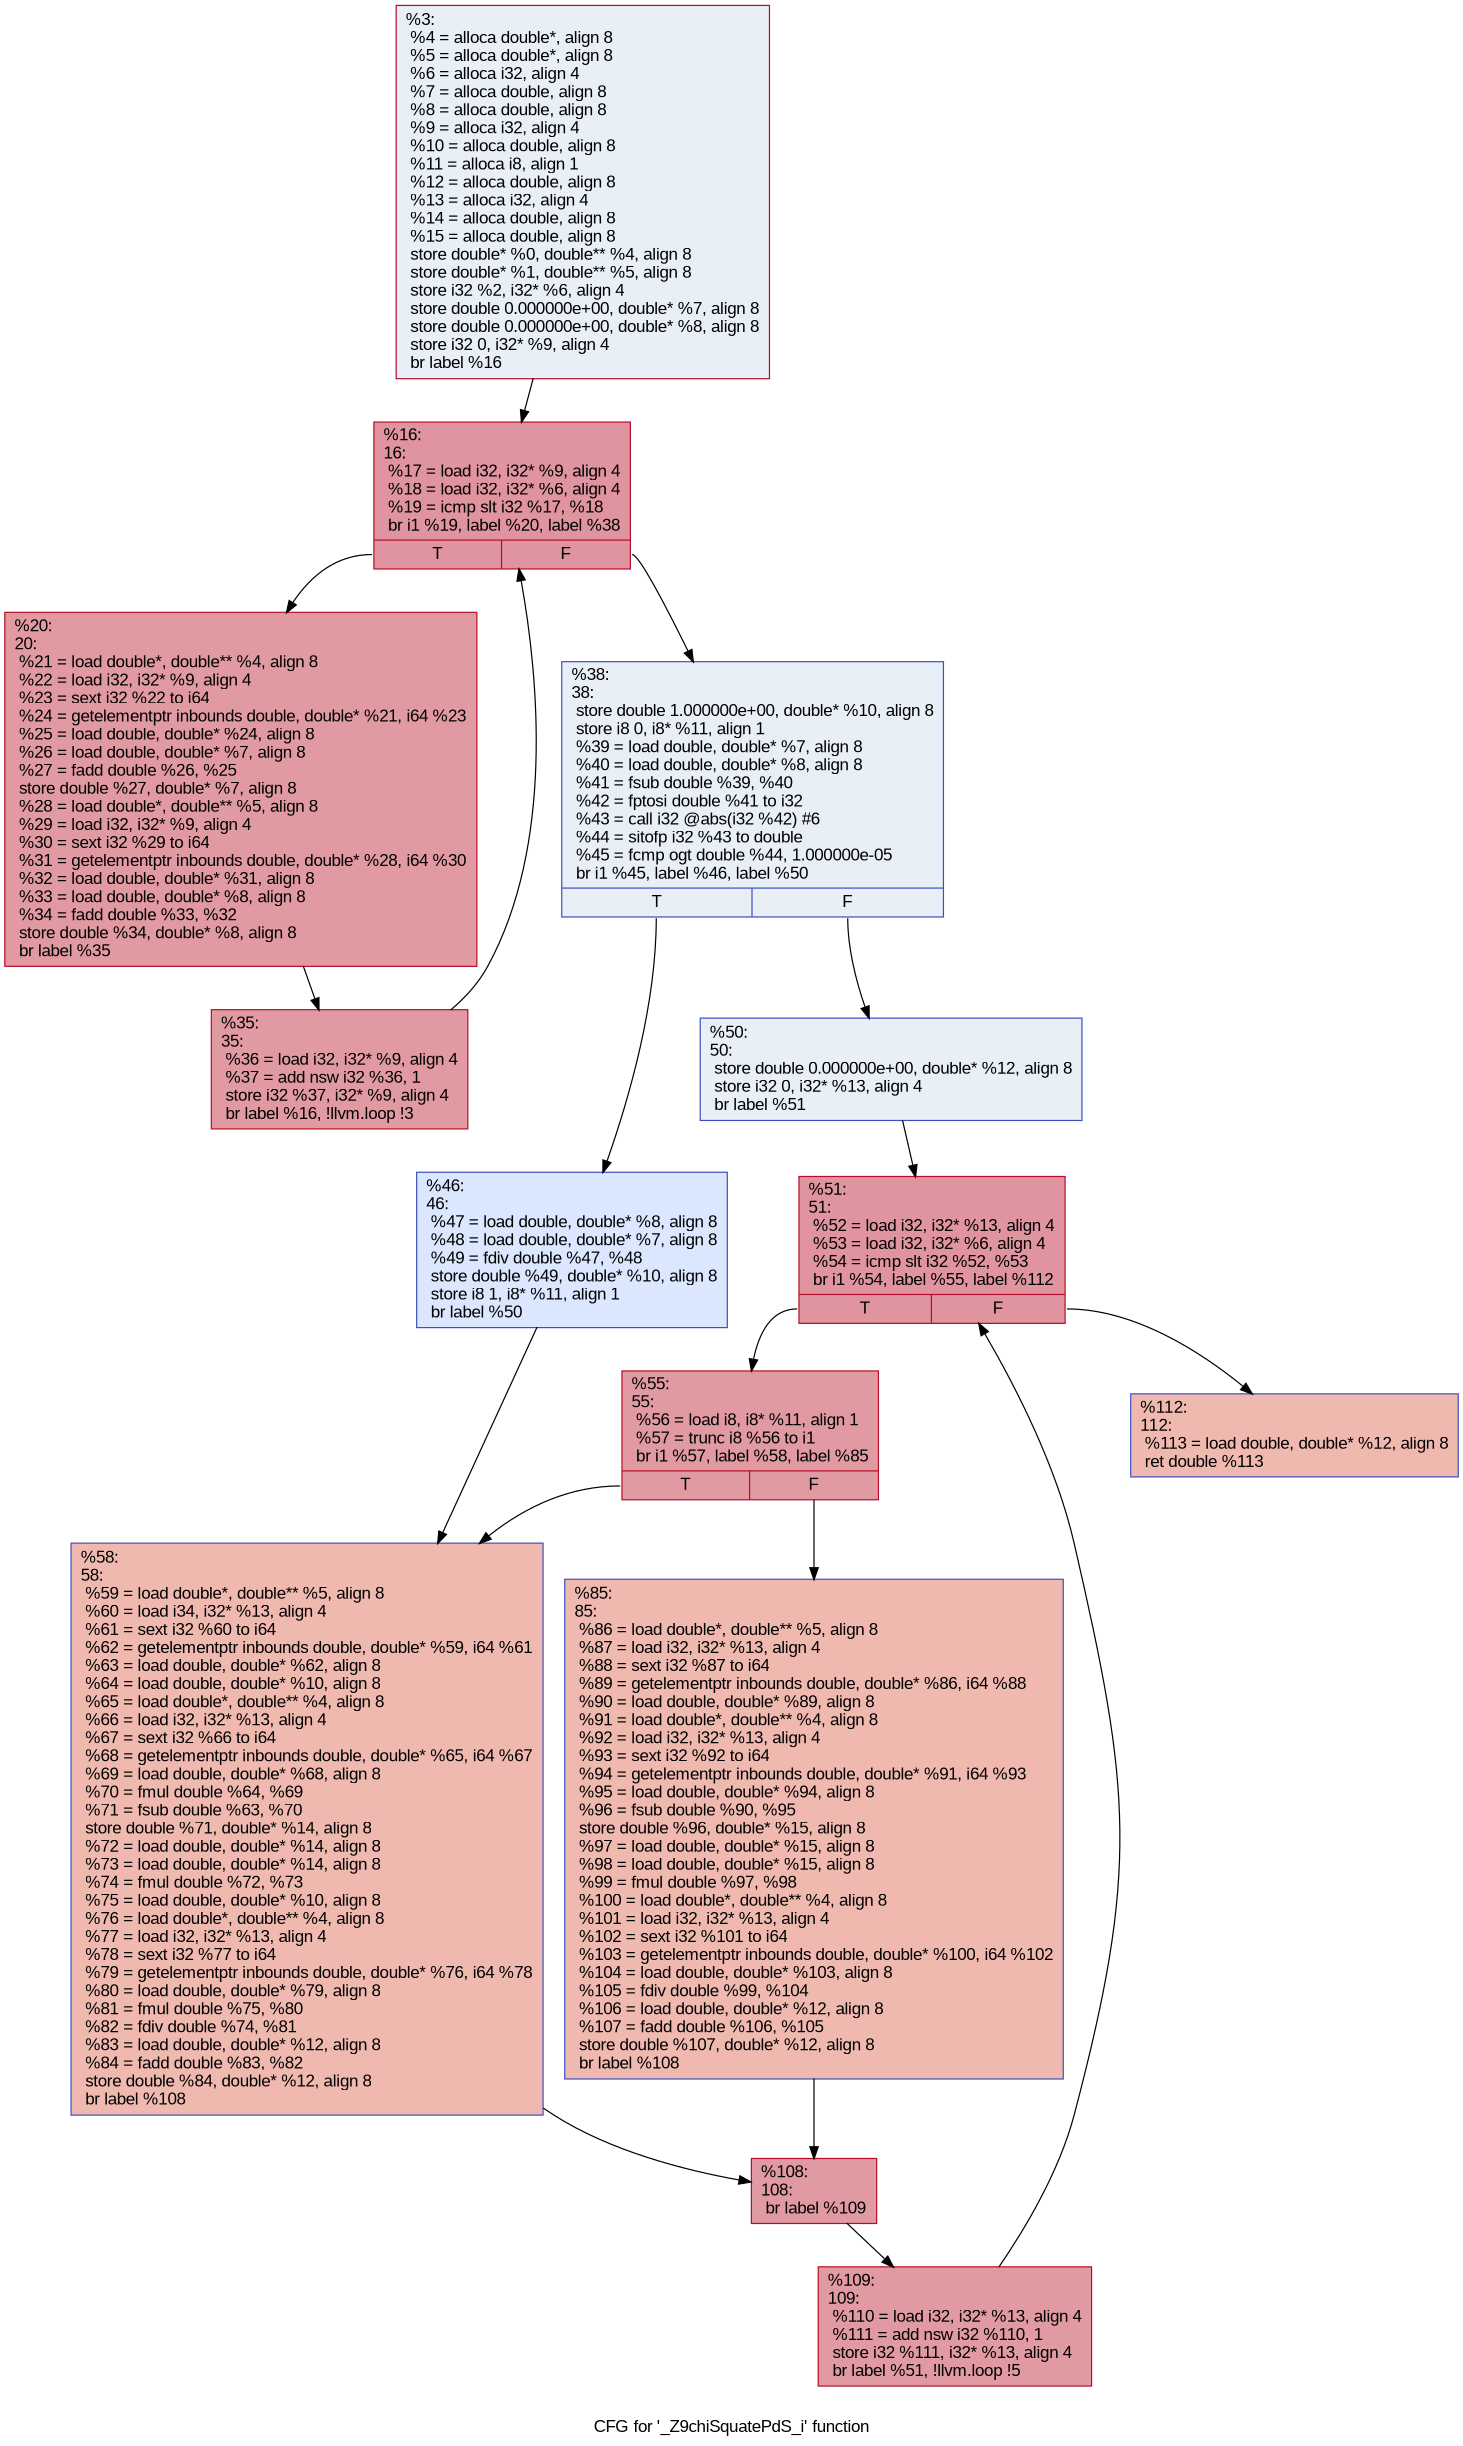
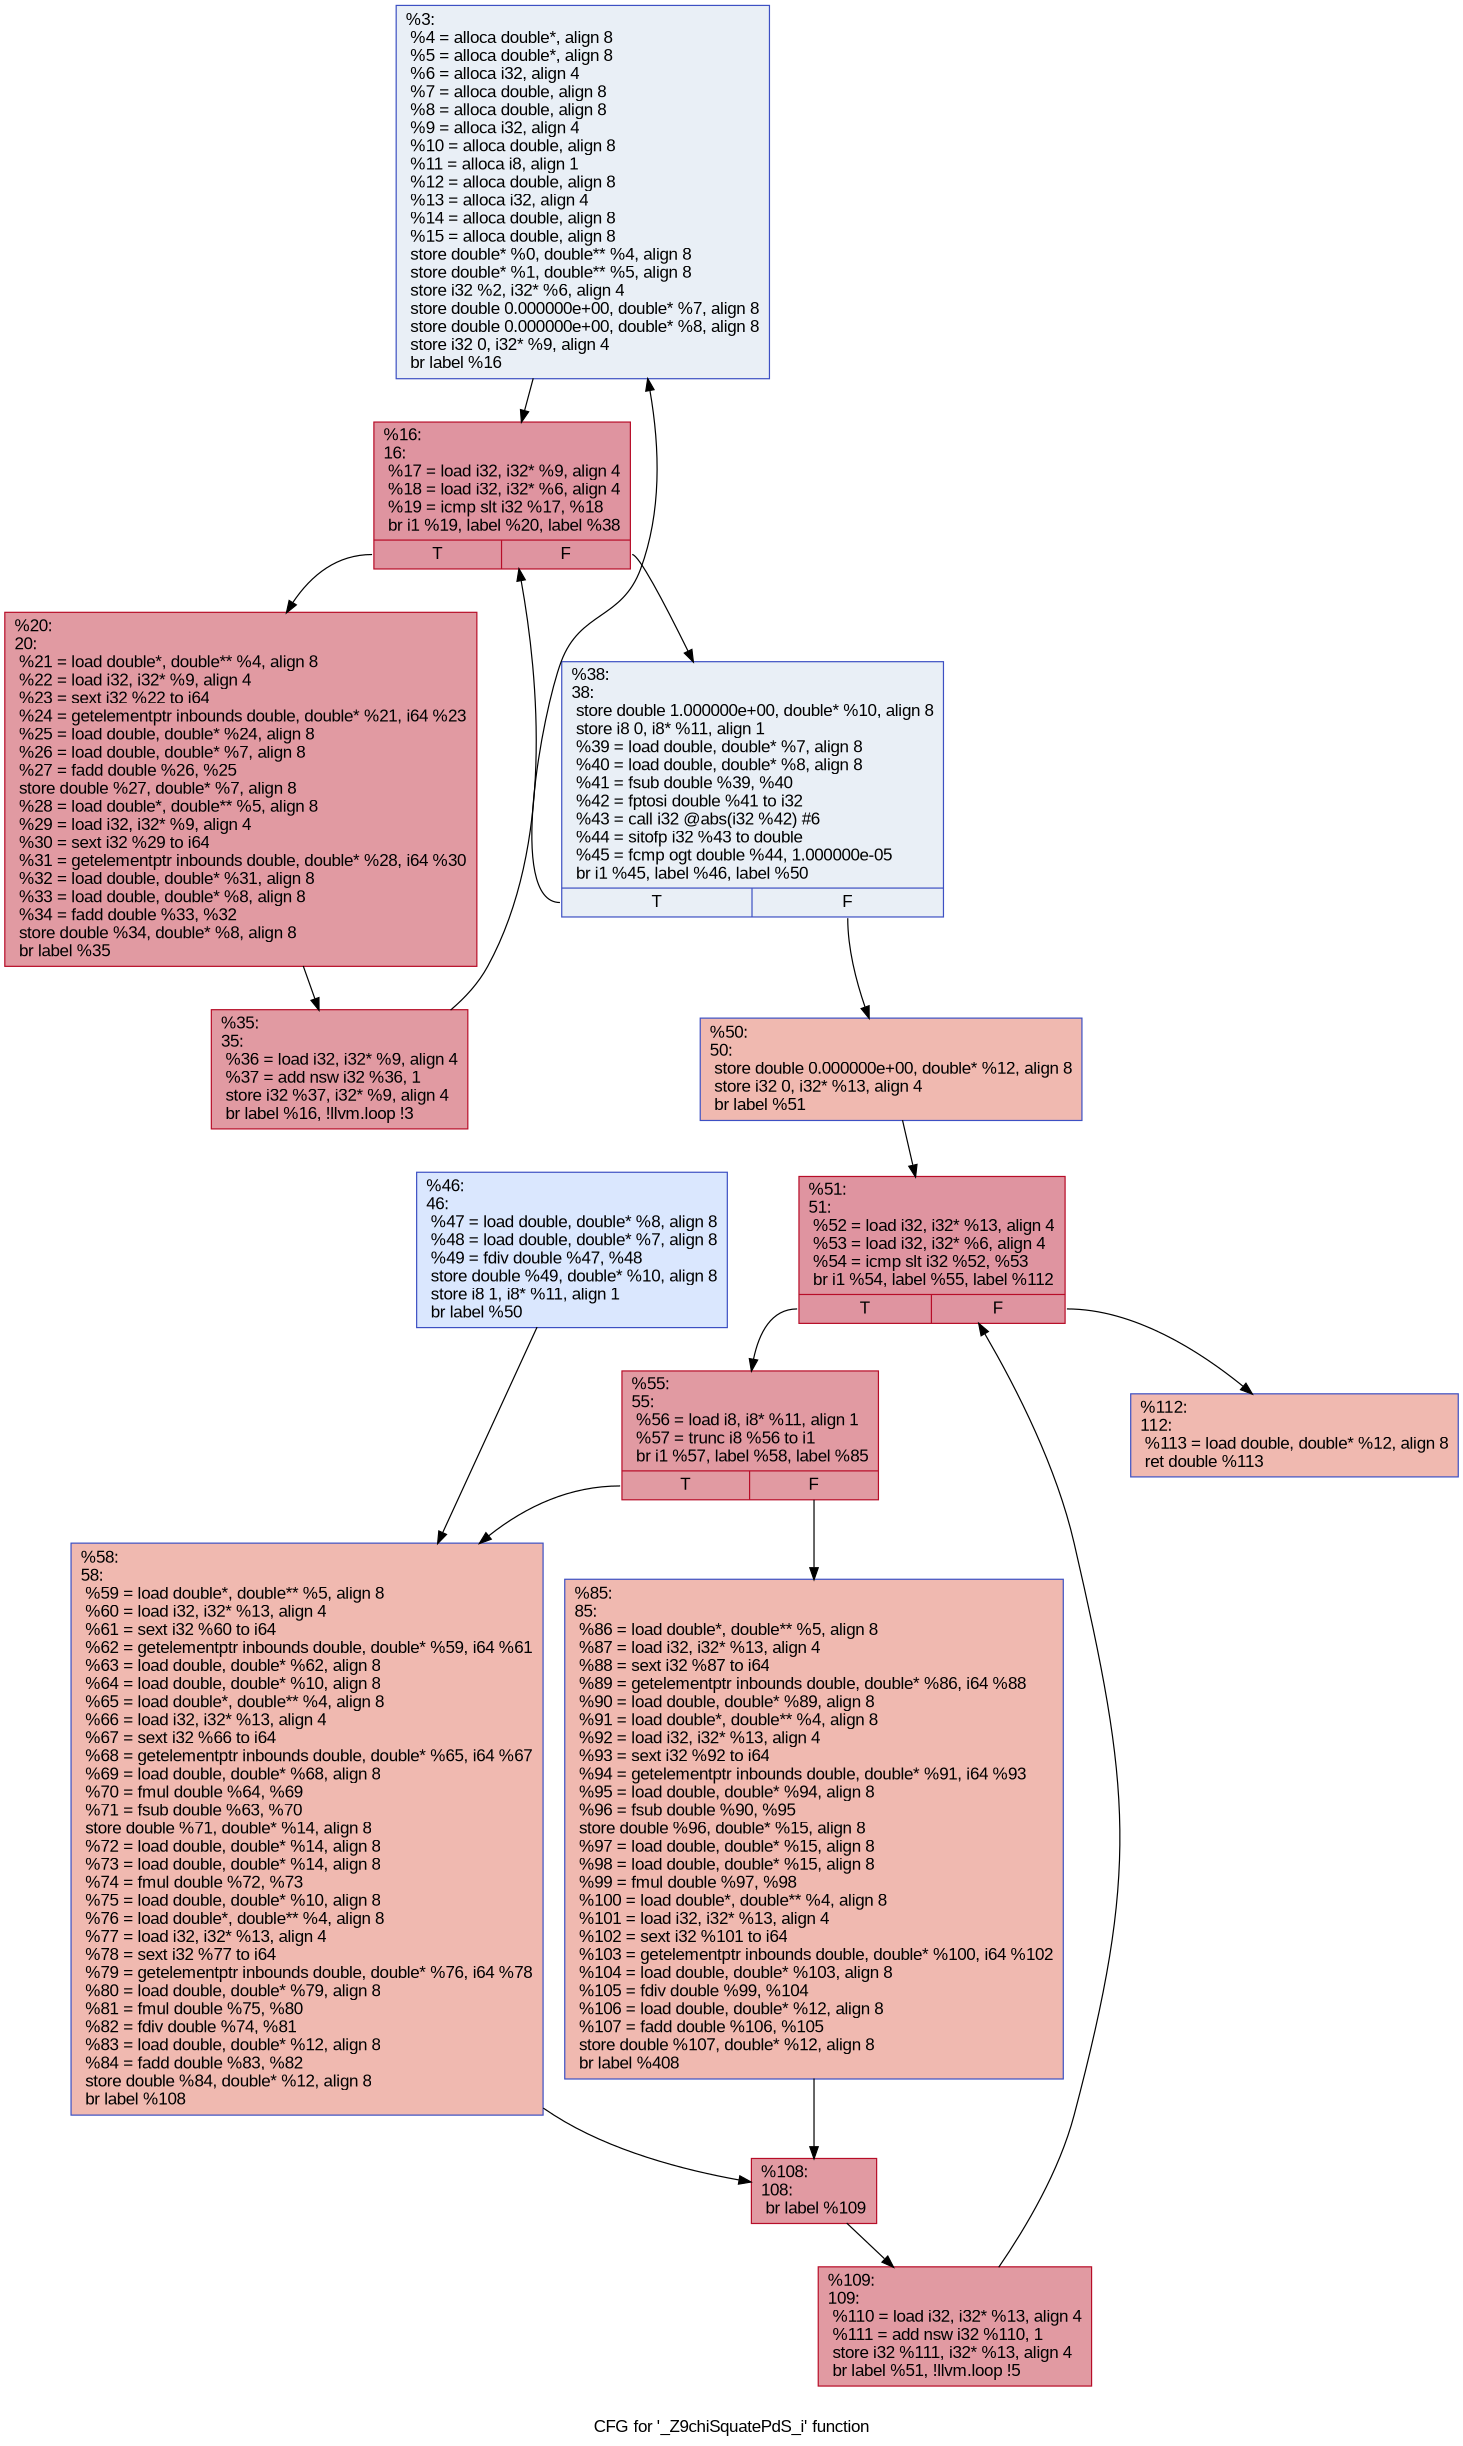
(583, 192) -> (583, 192)
(641, 1042) -> (573, 640)
(891, 1069) -> (891, 1069)
(204, 1612) -> (204, 1612)
(627, 2063) -> (627, 2063)
